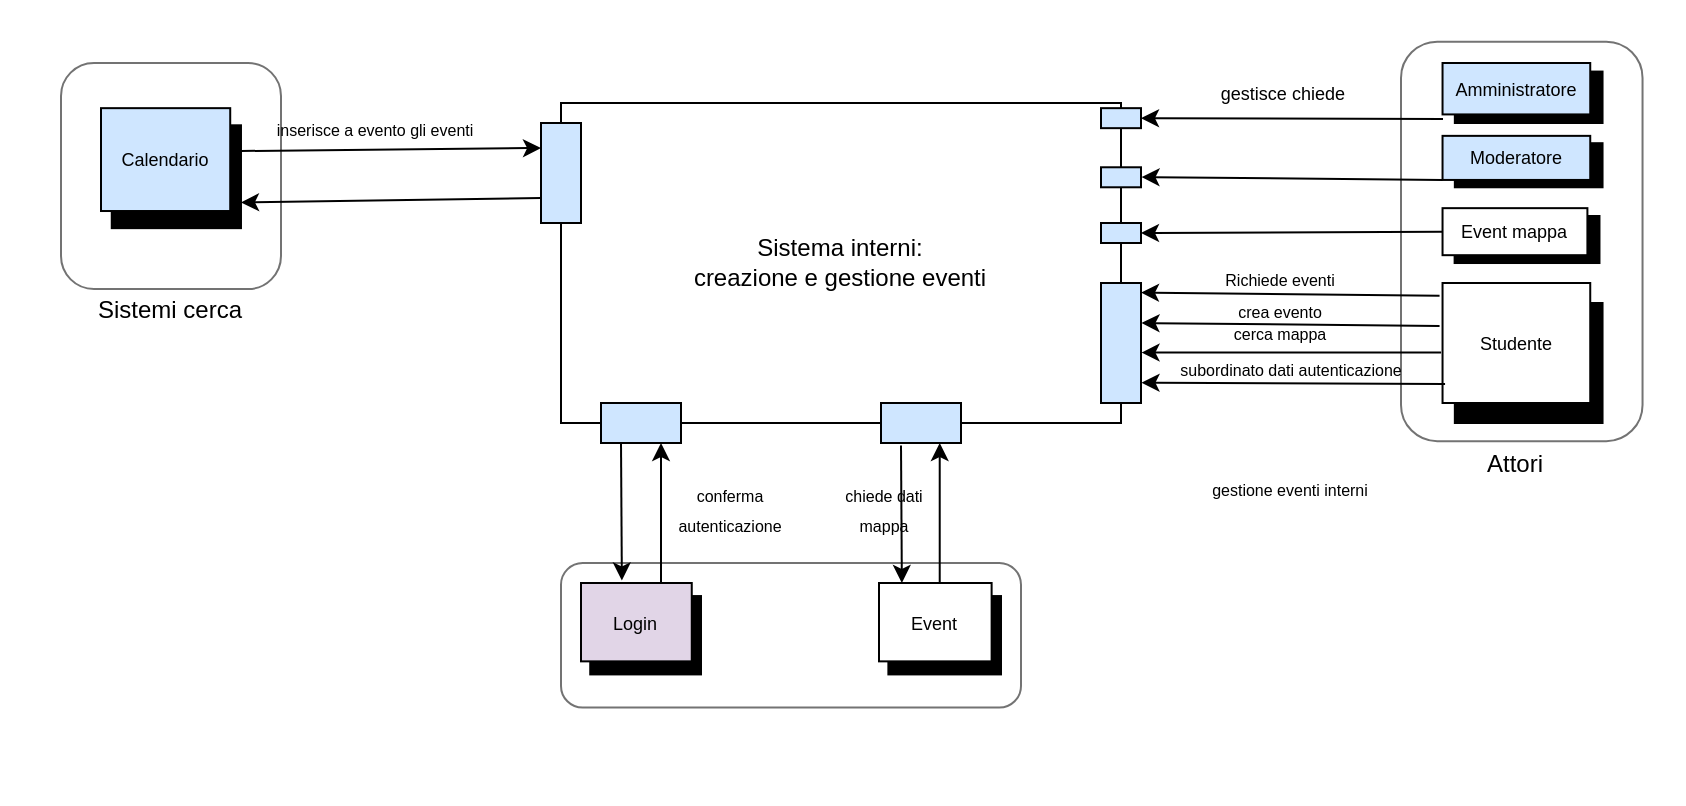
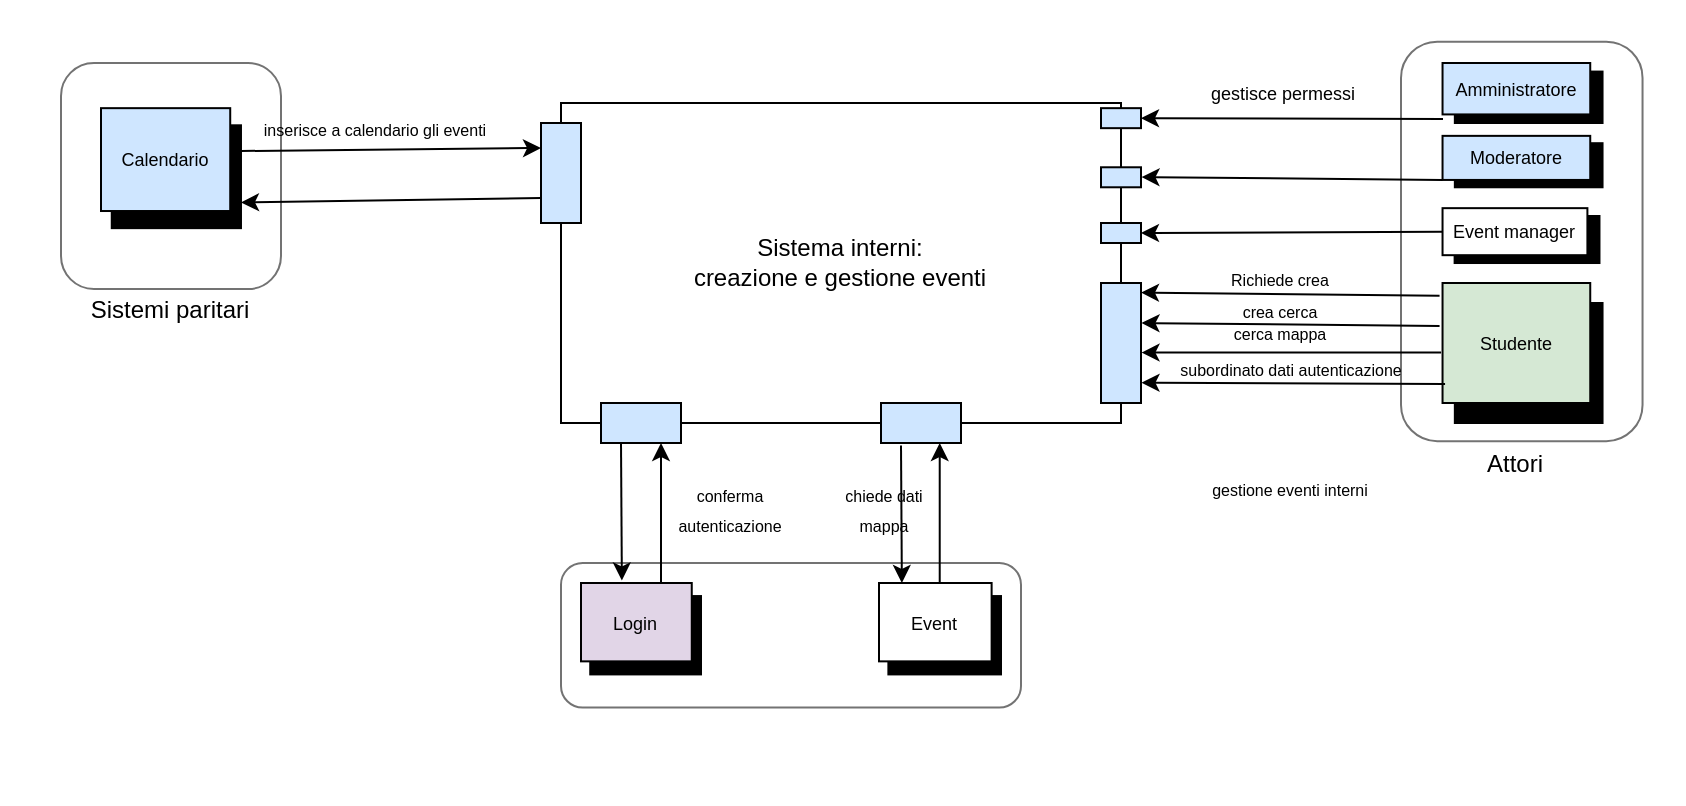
(1311, 93) -> (1311, 93)
(376, 129) -> (376, 129)
(1515, 231) -> (1515, 231)
(1281, 279) -> (1281, 279)
(171, 311) -> (171, 311)
(1281, 311) -> (1281, 311)
(1516, 343) -> (1516, 343)
